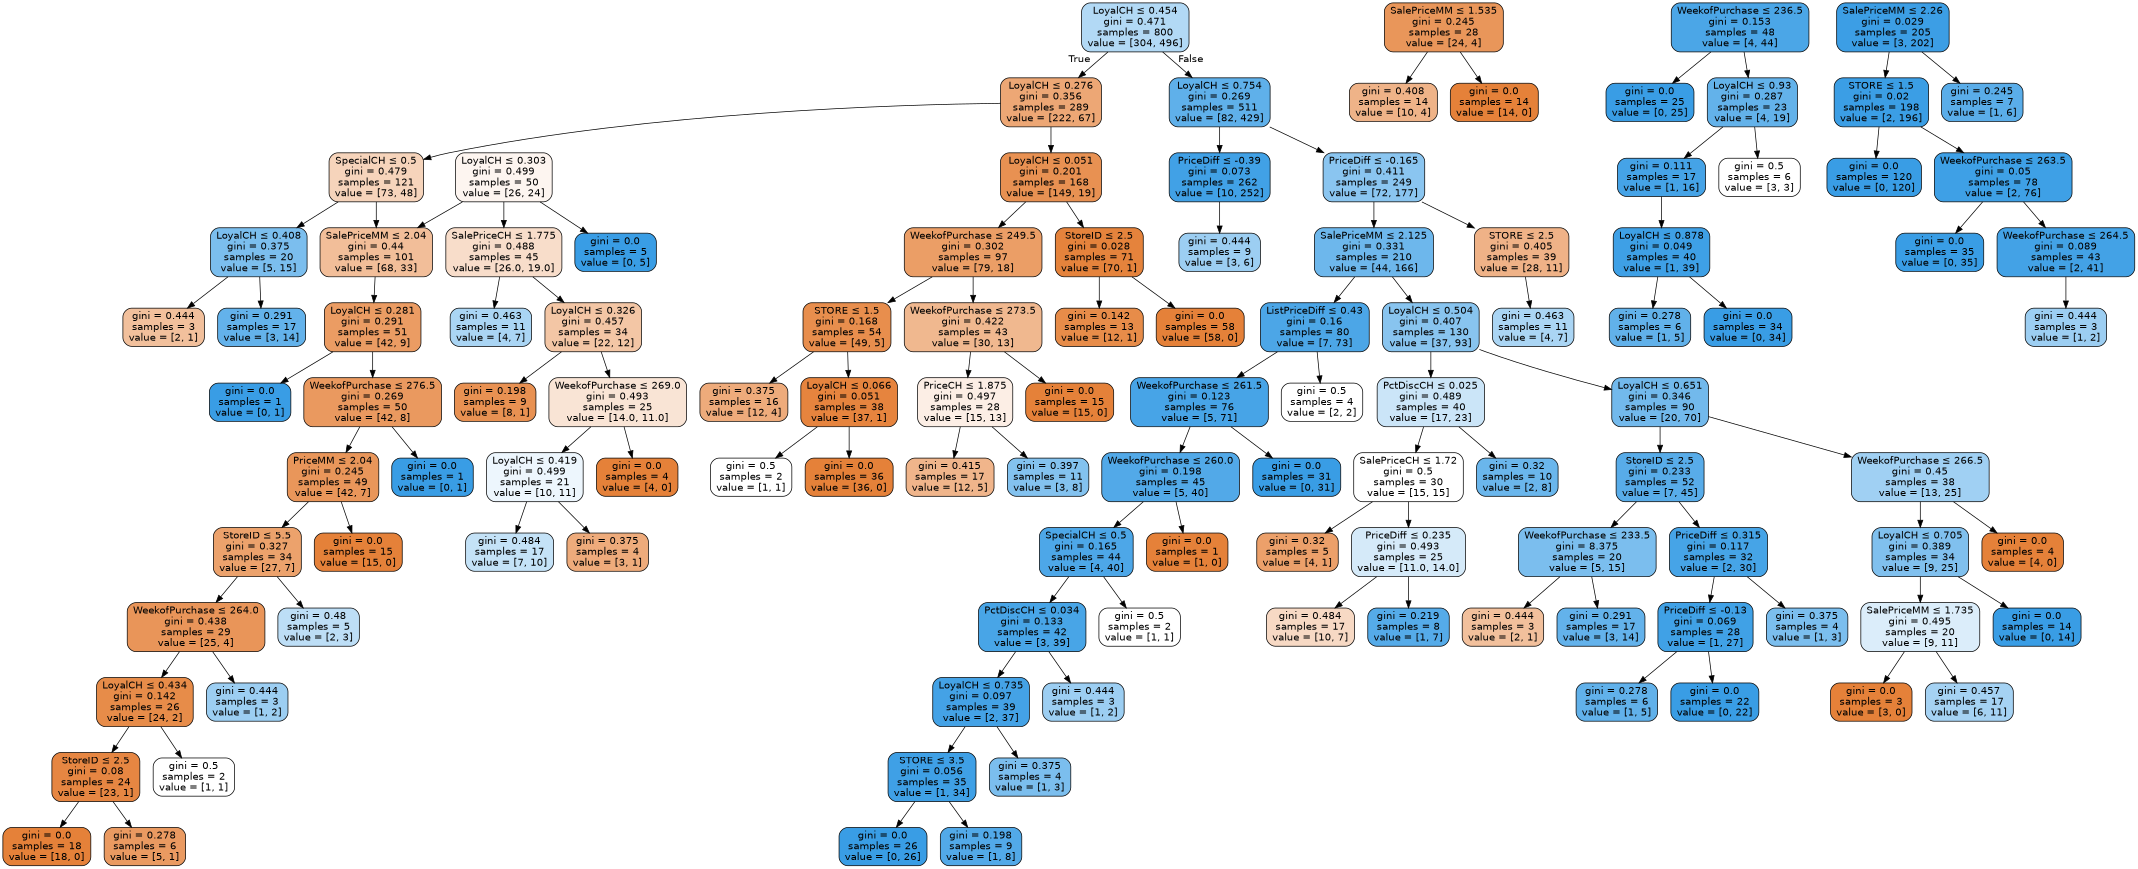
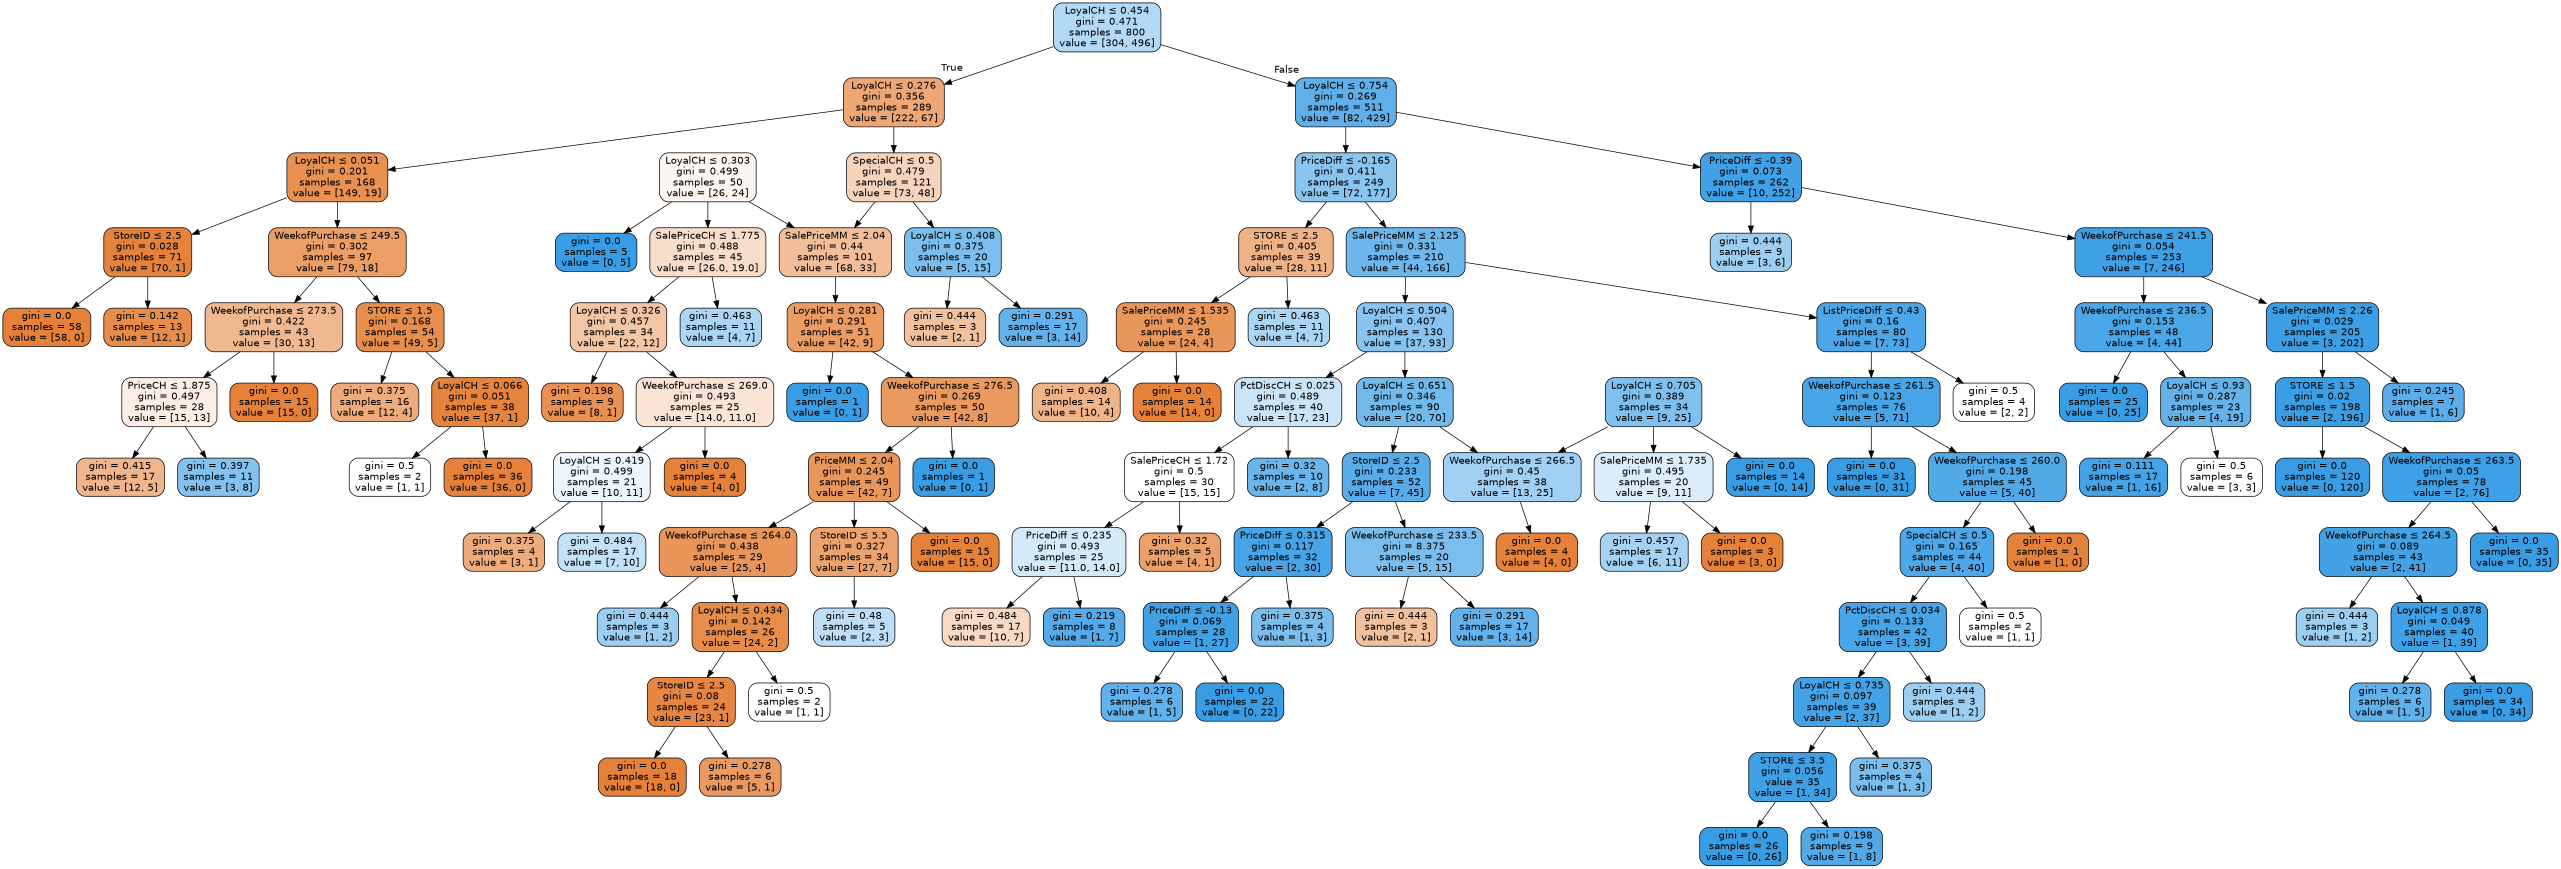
(1662, 209) -> (2412, 587)
none -> (2144, 252)
none -> (1234, 288)
(1920, 511) -> (1586, 438)
(229, 587) -> (794, 513)
(932, 782) -> (1793, 782)
